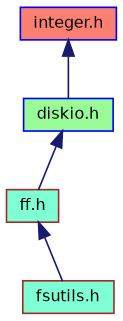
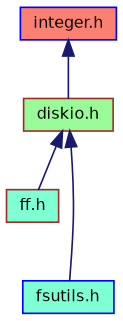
(68, 115) -> (68, 115)
(54, 259) -> (73, 214)
(68, 297) -> (68, 297)
